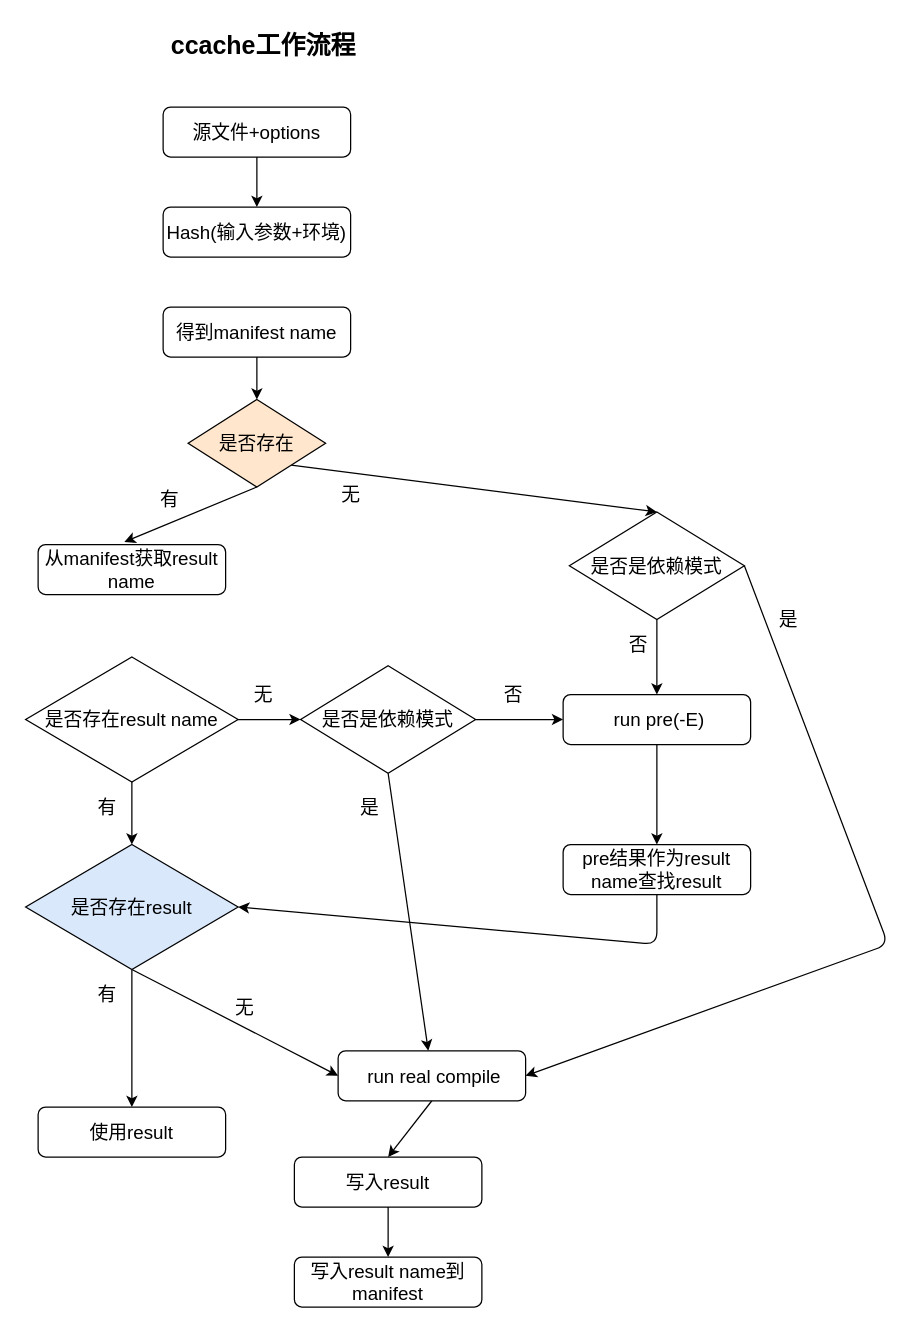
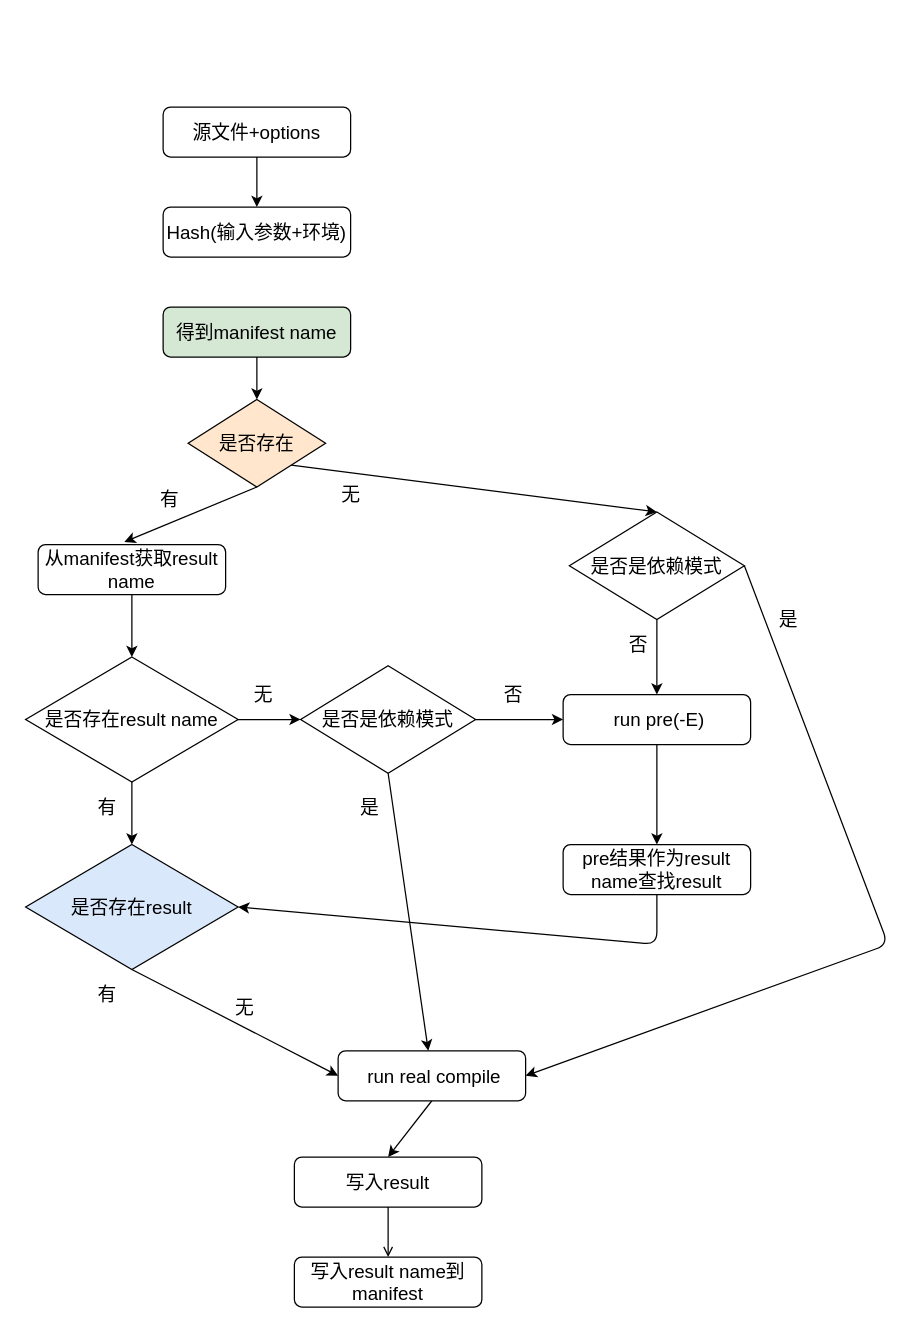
(263, 44) -> none
(257, 332) -> (257, 332)
none -> (132, 622)
(132, 1036) -> none
(132, 1132) -> none
(388, 1247) -> (388, 1248)
